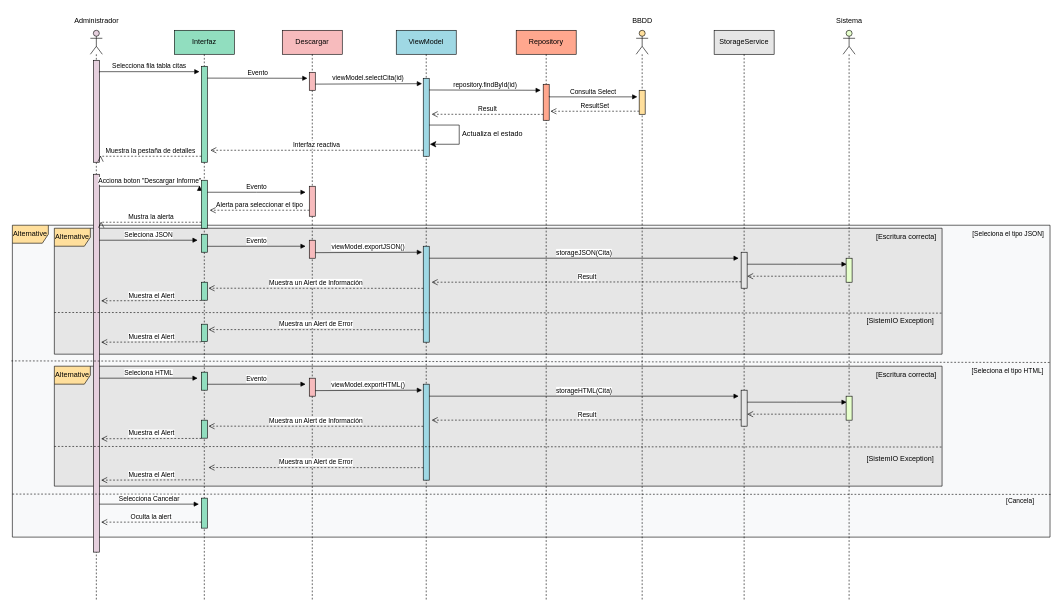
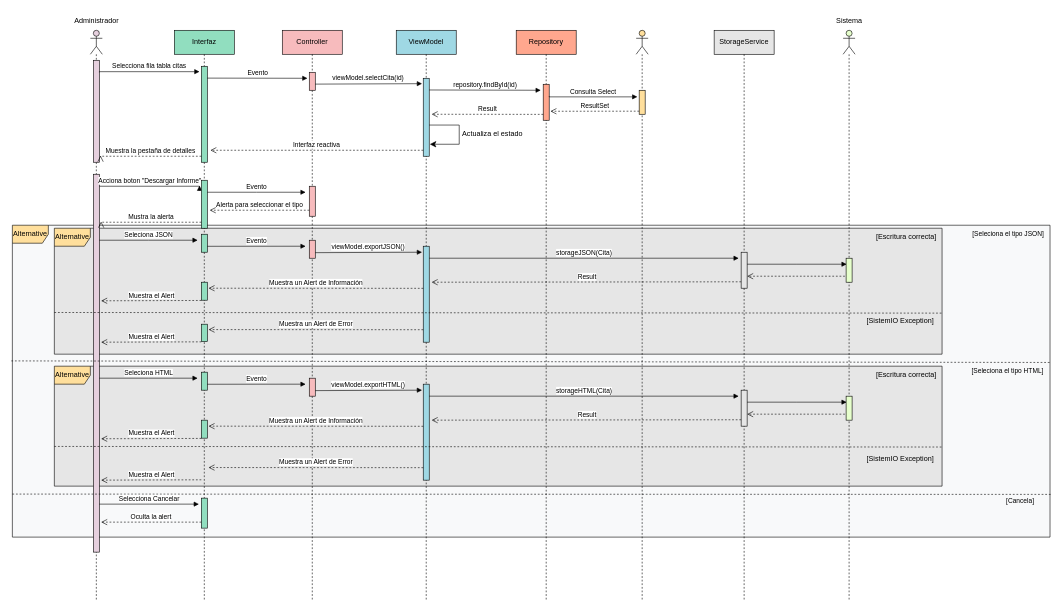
(642, 21) -> none
(312, 42) -> (312, 42)
